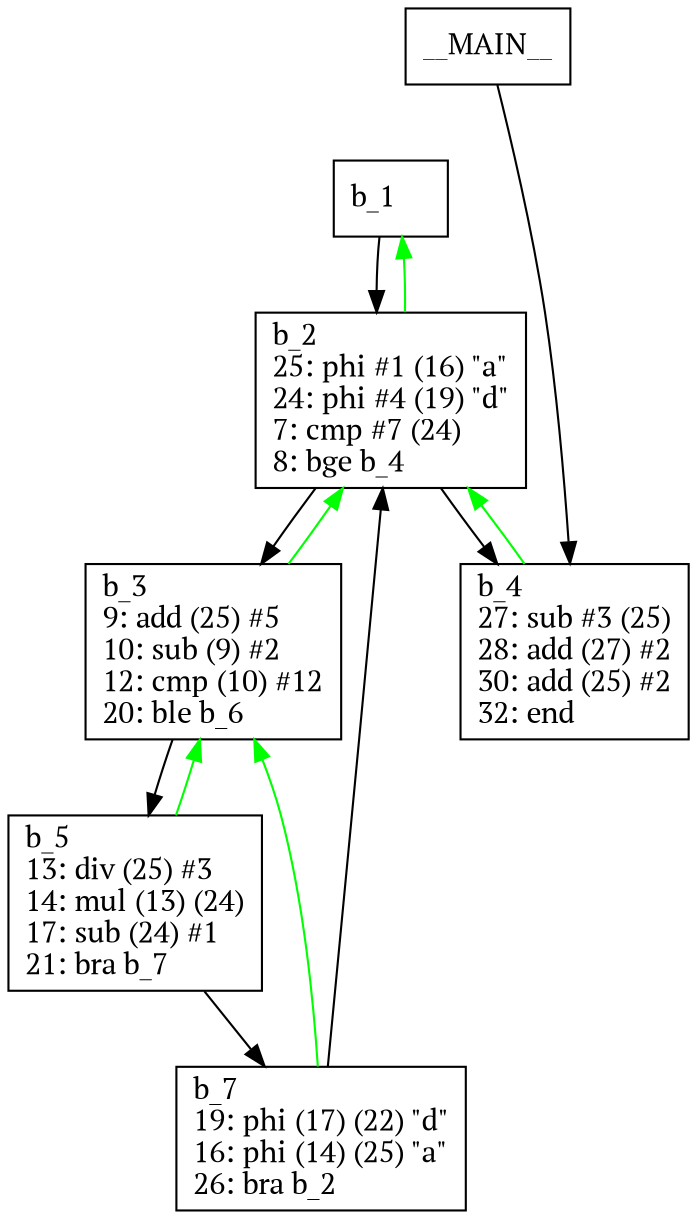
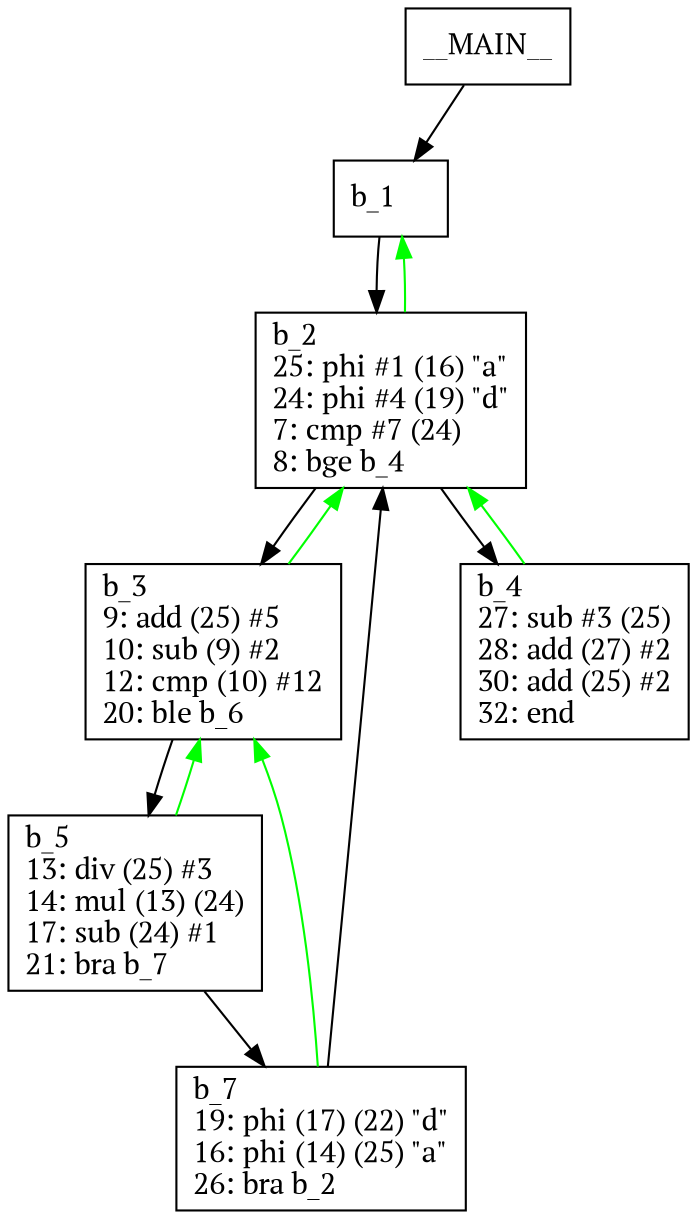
(545, 312) -> (445, 114)
